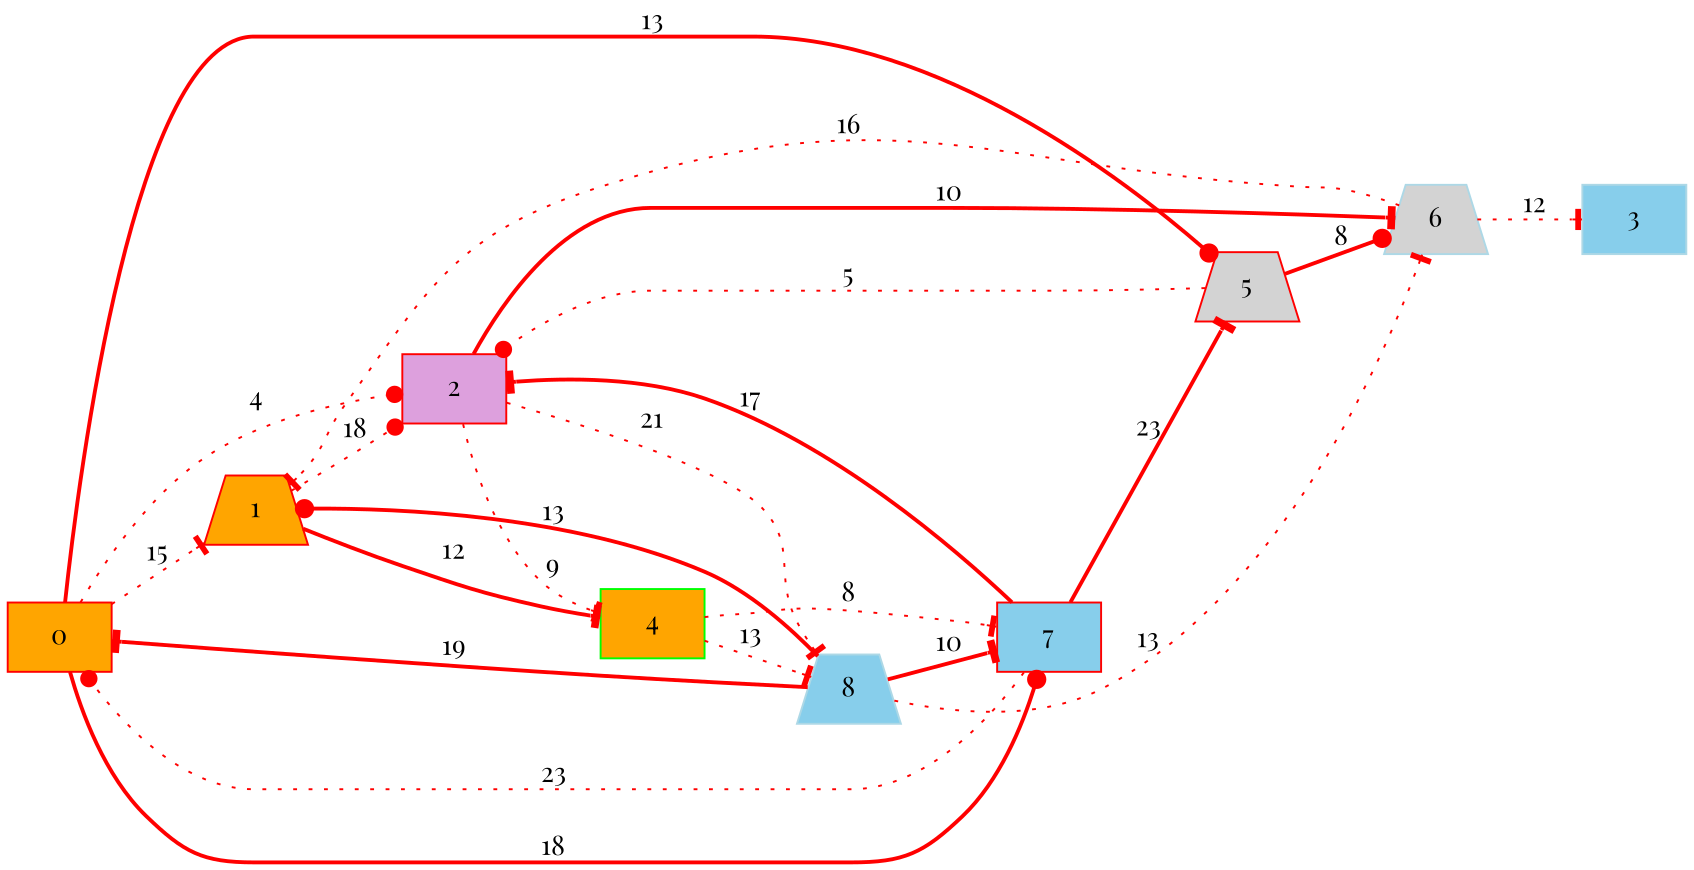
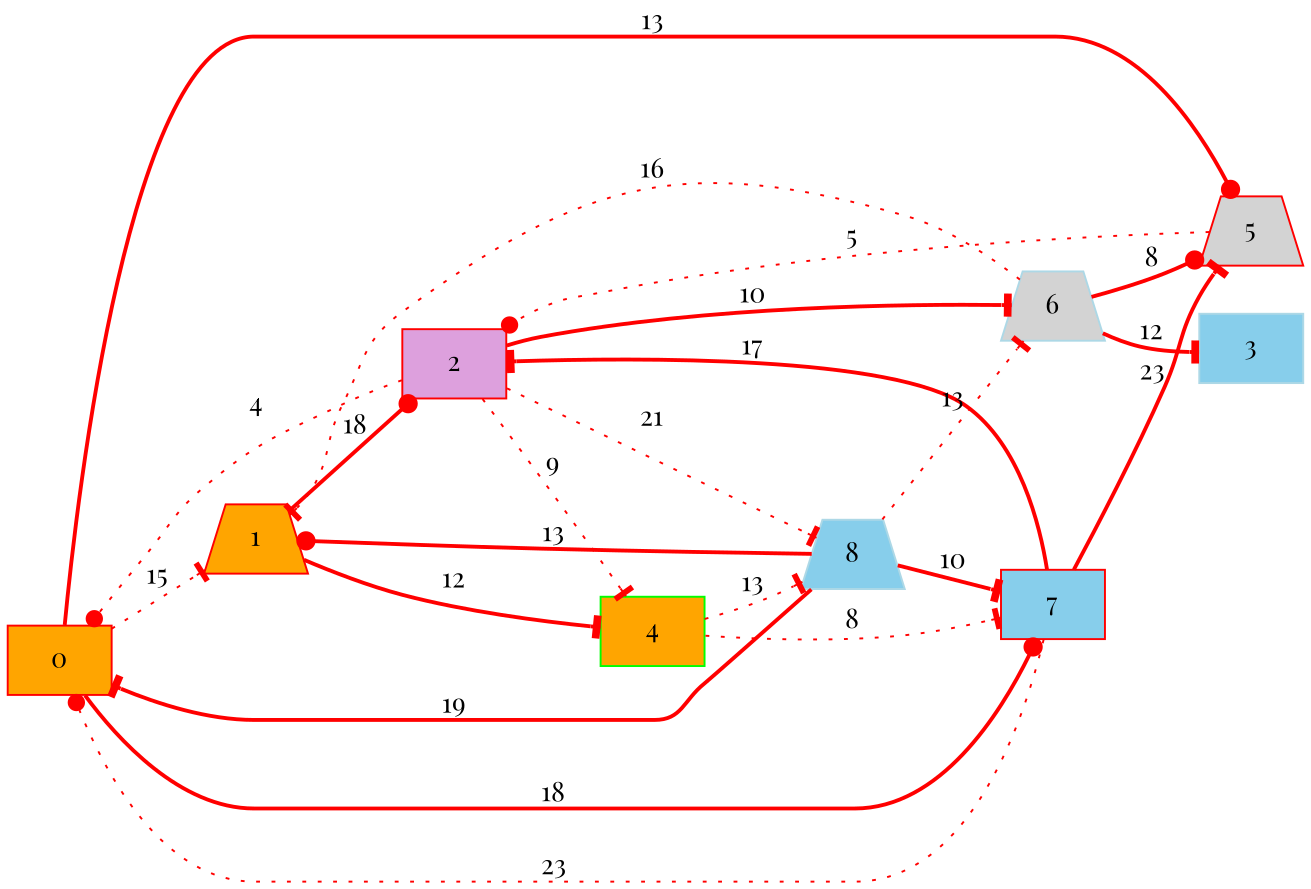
(1525, 219) -> (1145, 348)
(1330, 258) -> (1140, 282)
(205, 457) -> (228, 468)
(340, 462) -> (346, 460)
